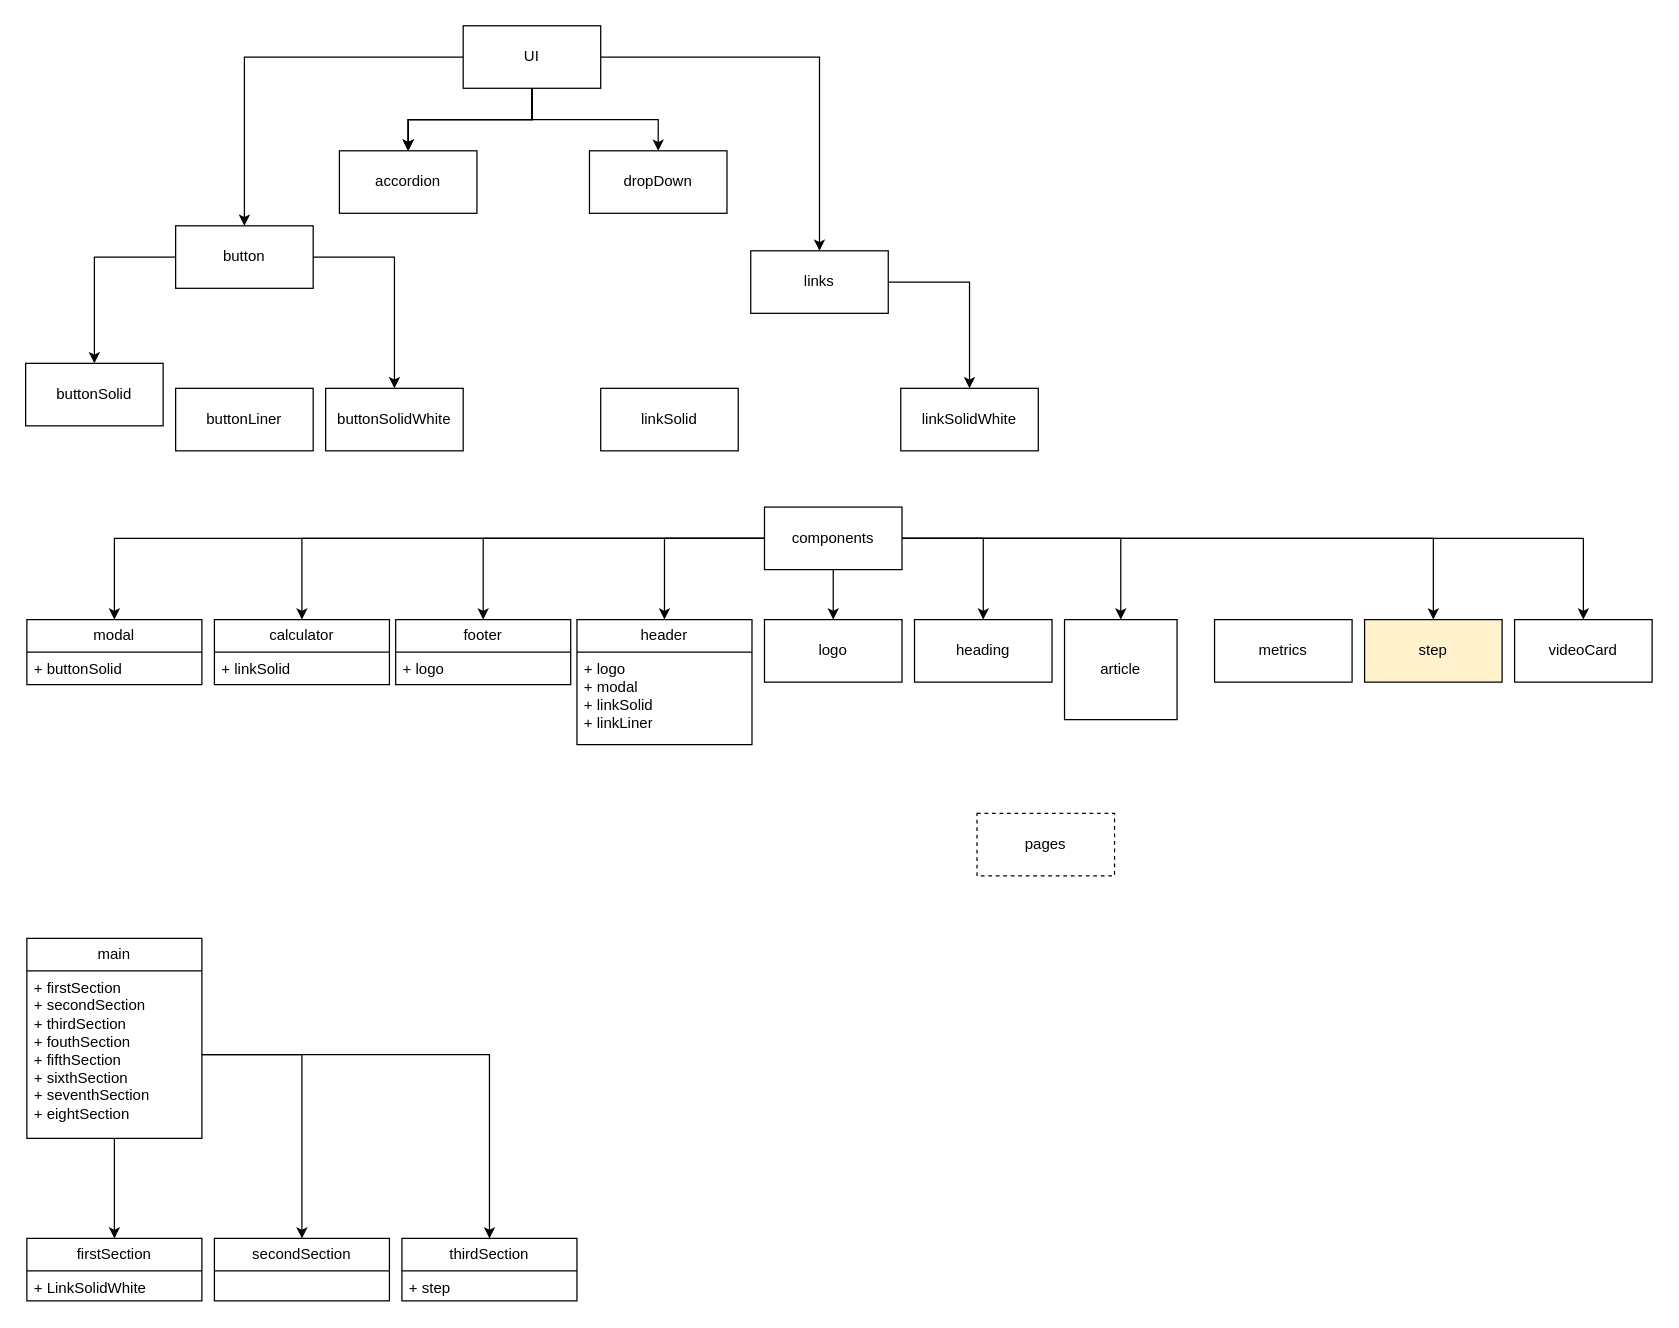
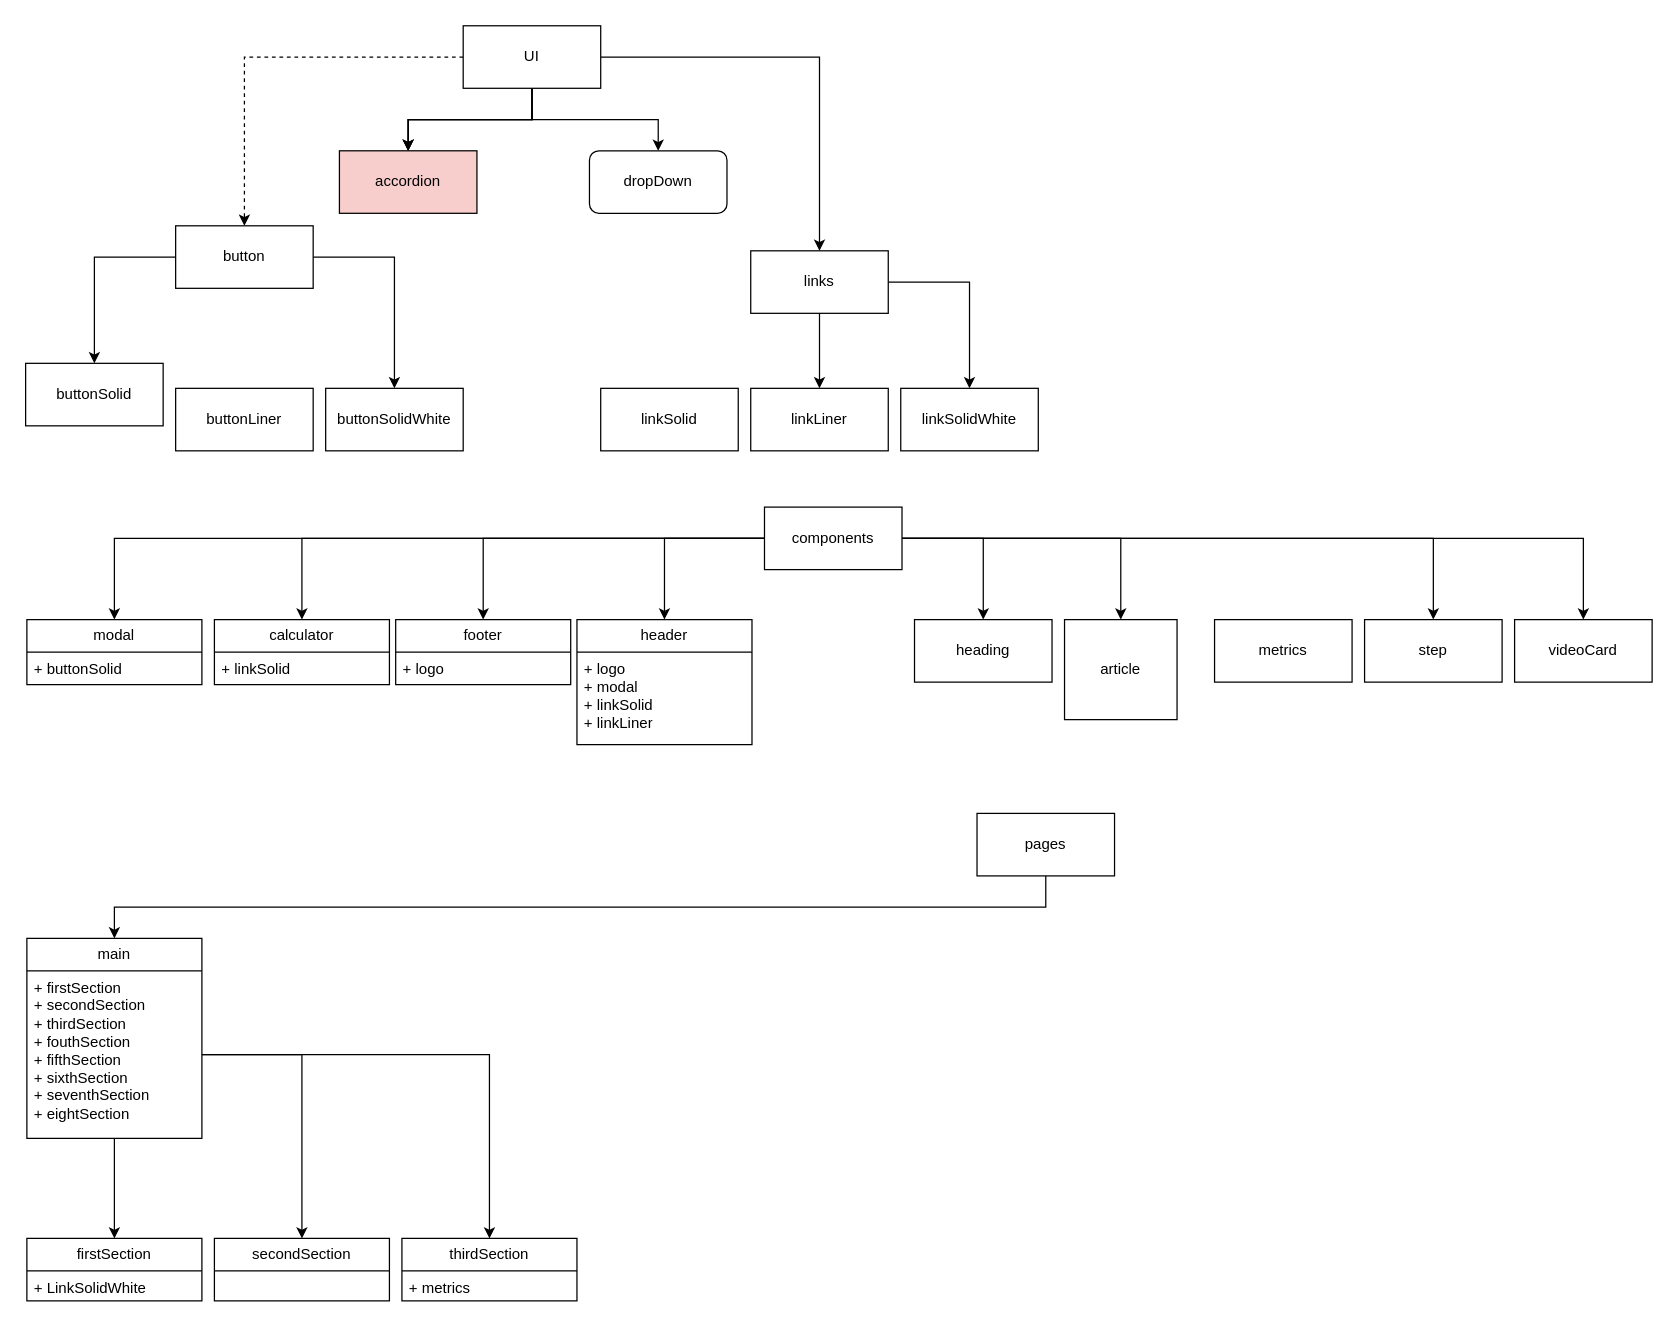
(274, 57) -> (274, 57)
(408, 182) -> (408, 182)
(658, 182) -> (658, 182)
none -> (819, 346)
none -> (819, 419)
(833, 590) -> none
(833, 651) -> none
(1433, 651) -> (1433, 651)
(1046, 844) -> (1046, 844)
none -> (585, 907)
(433, 1288) -> (443, 1288)
